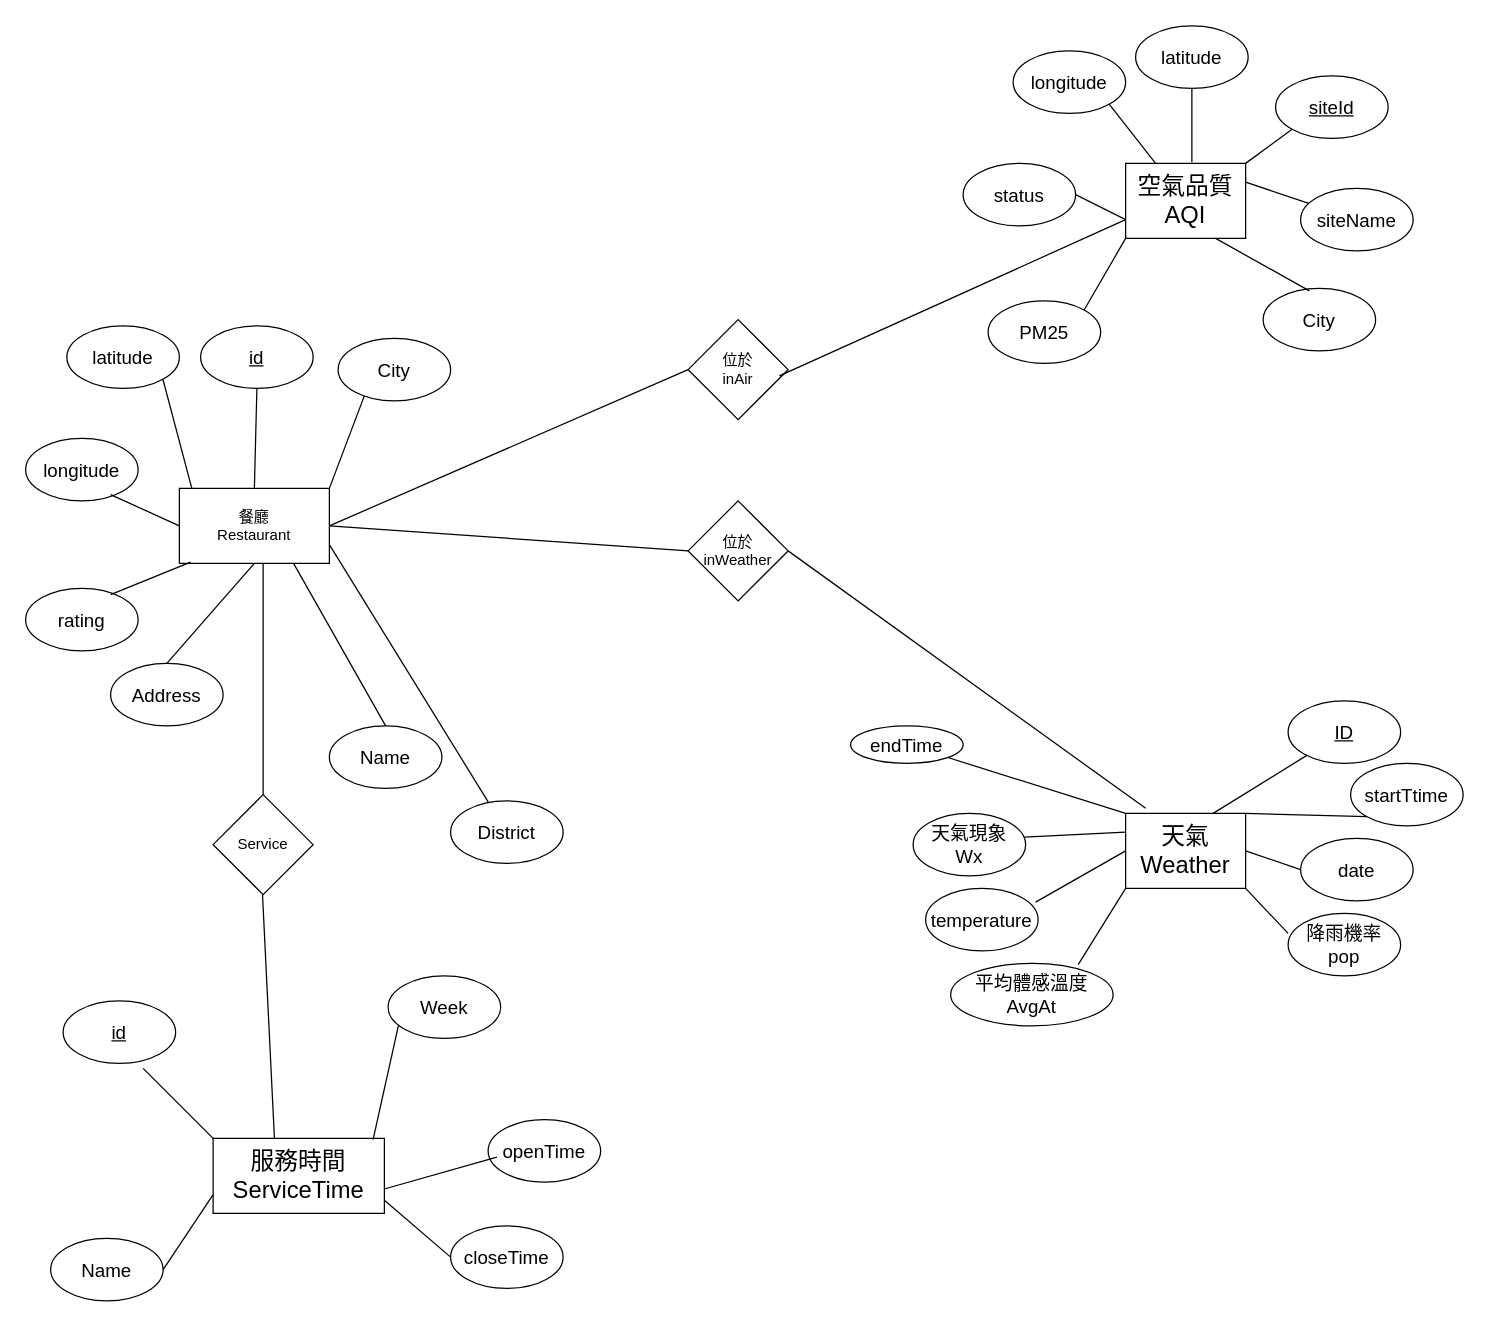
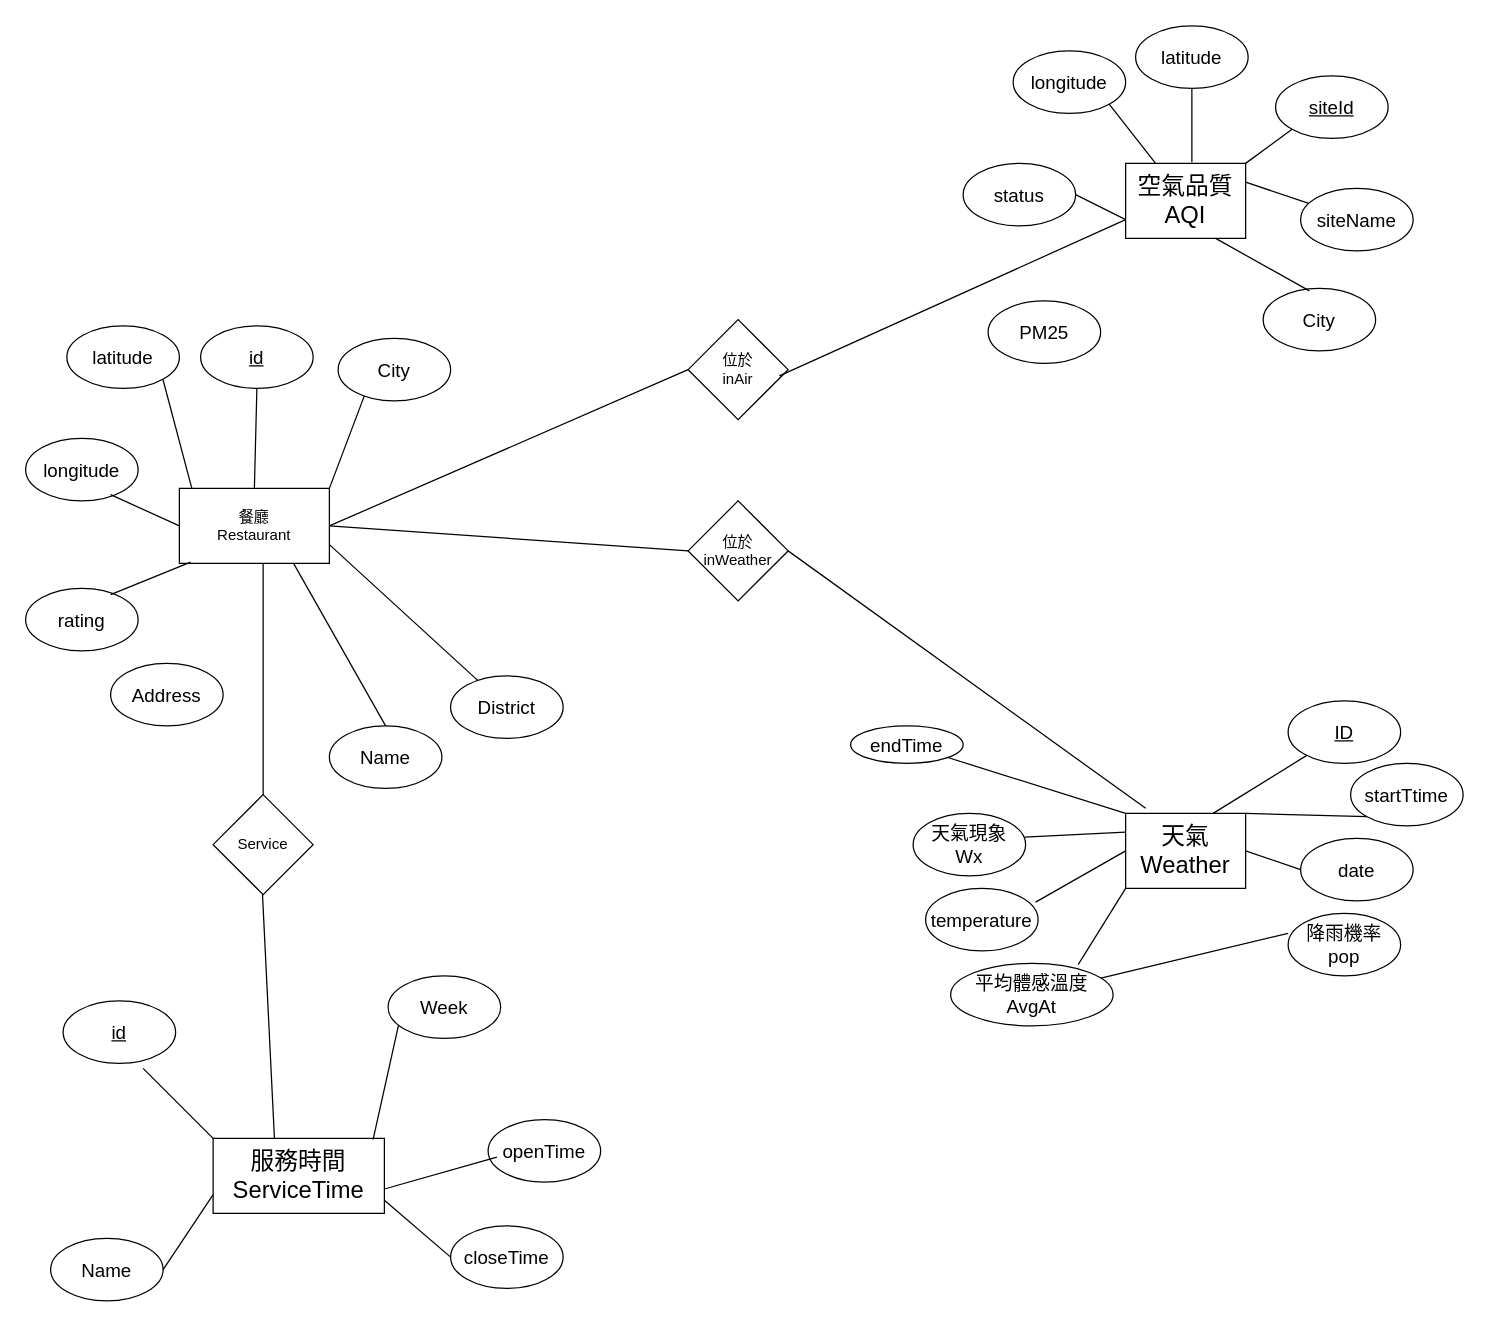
(1105, 274) -> none
(211, 613) -> none
(507, 832) -> (507, 707)
(1267, 911) -> (1195, 956)
